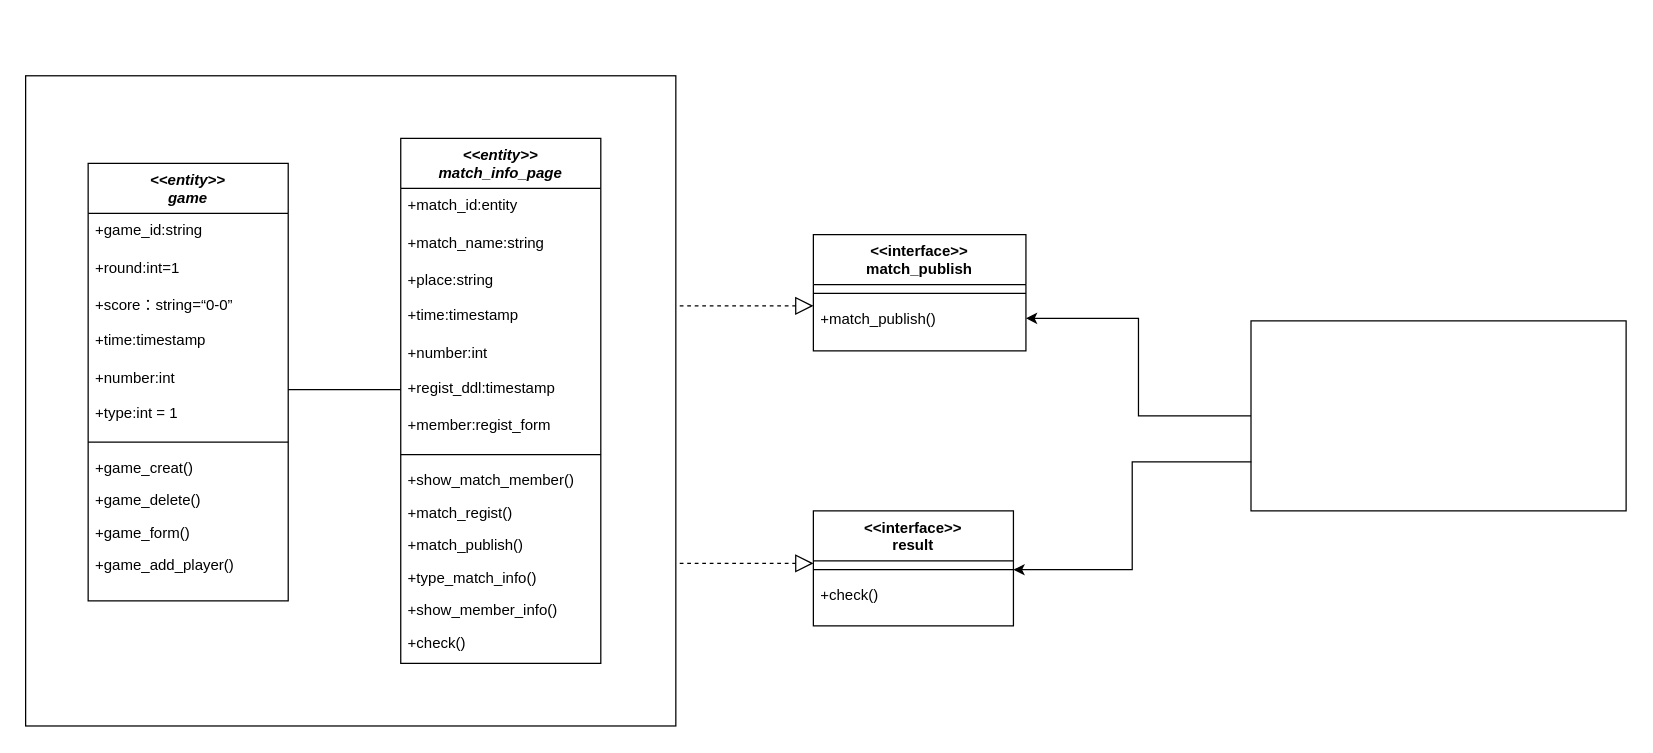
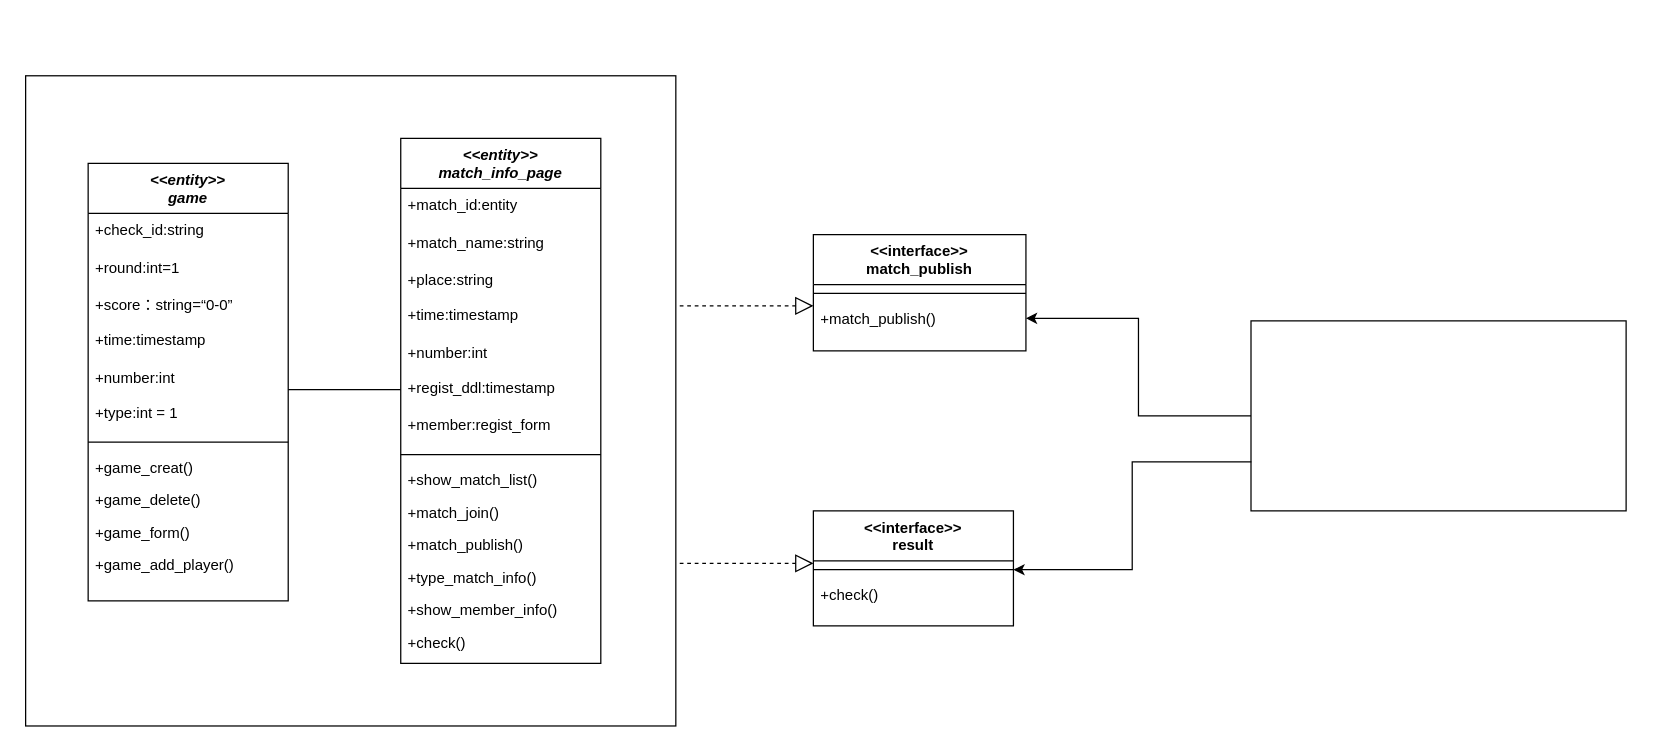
(152, 230) -> (156, 230)
(492, 480) -> (479, 480)
(469, 513) -> (460, 513)
